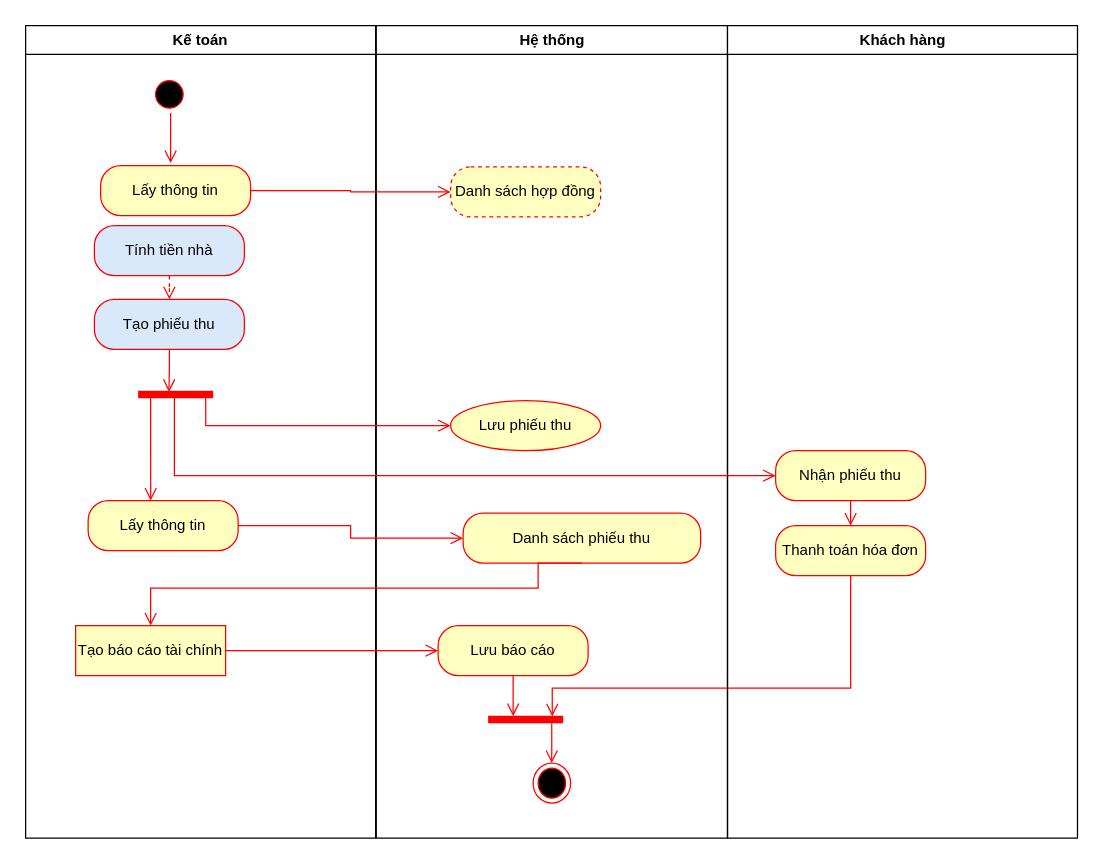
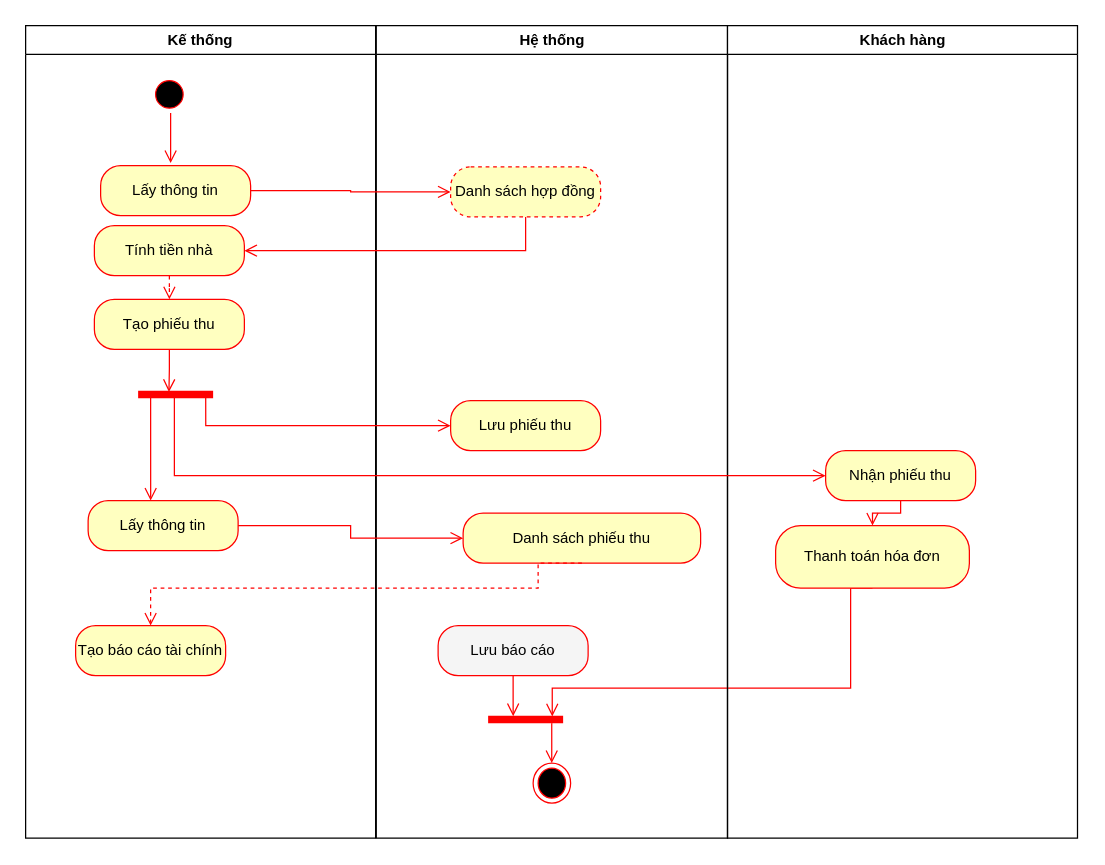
(201, 41) -> (201, 41)
(169, 251) -> (169, 251)
none -> (403, 251)
(169, 324) -> (169, 324)
(526, 426) -> (526, 426)
(851, 476) -> (901, 476)
(851, 551) -> (873, 557)
(246, 588) -> (246, 588)
(151, 651) -> (151, 651)
(330, 651) -> none
(513, 651) -> (513, 651)
